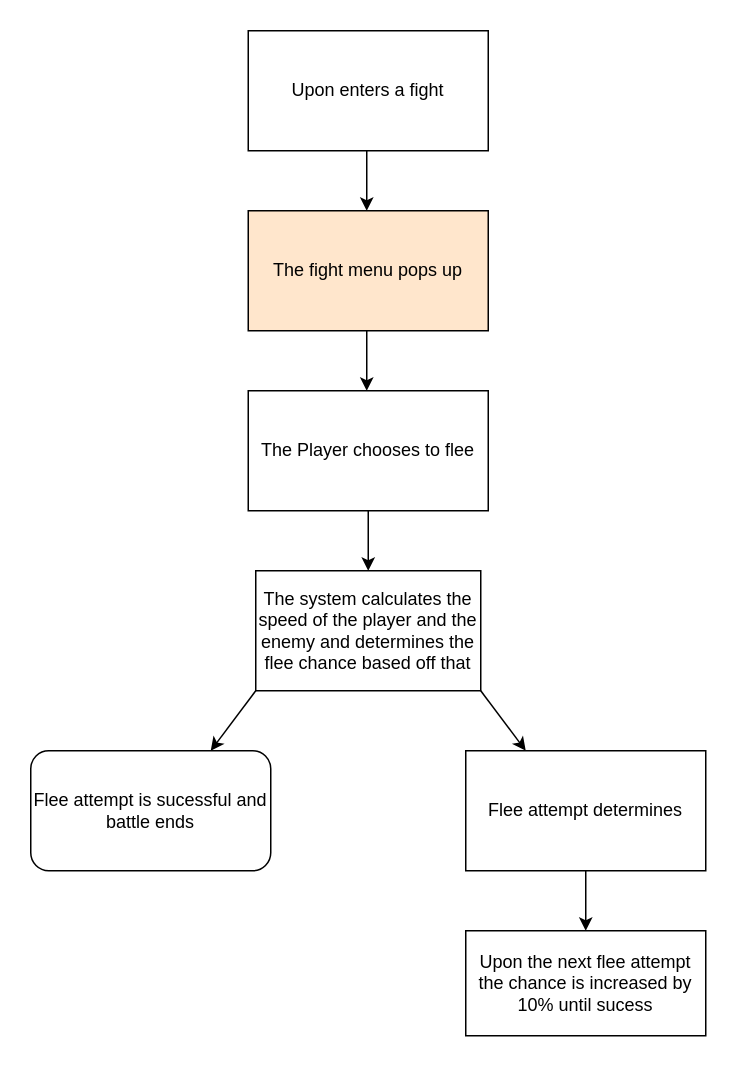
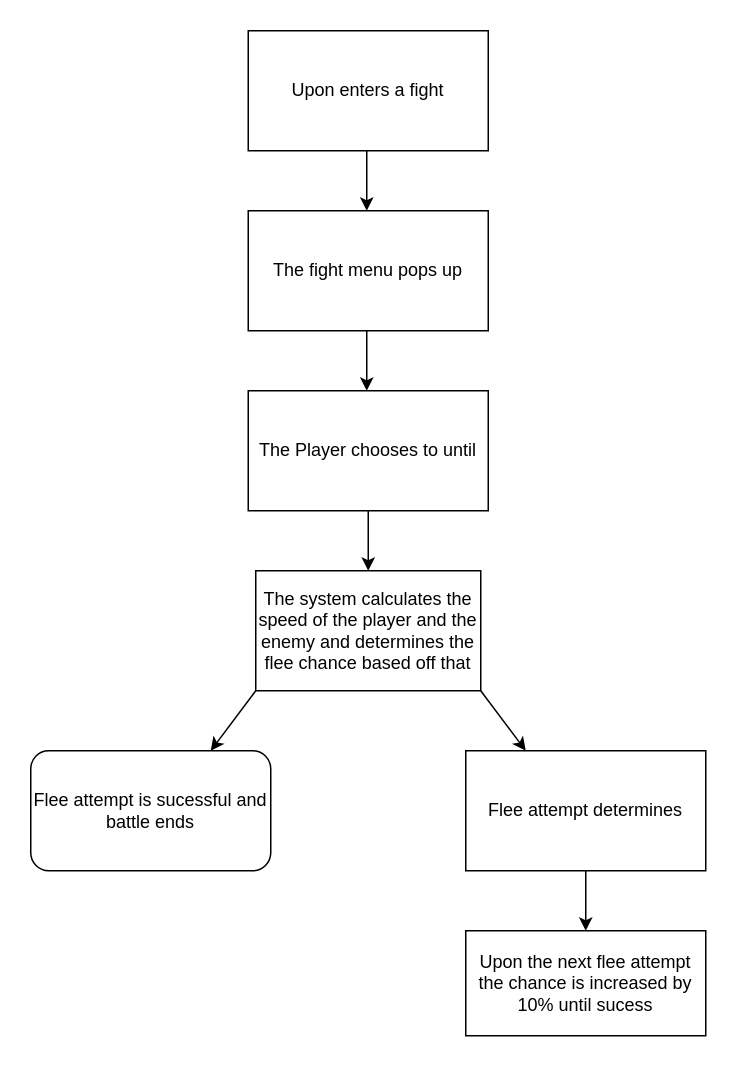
(368, 271) -> (368, 271)
(368, 451) -> (368, 451)
